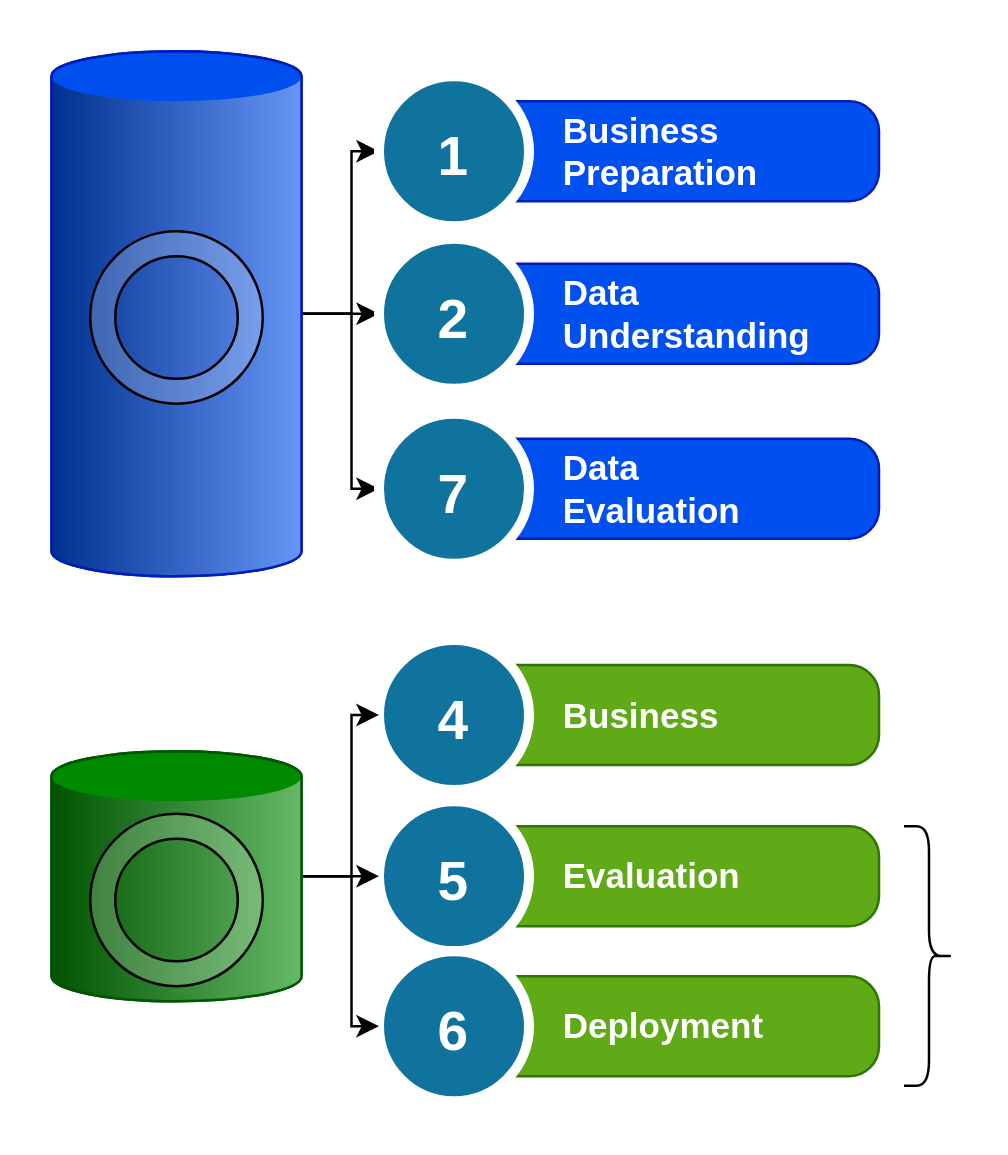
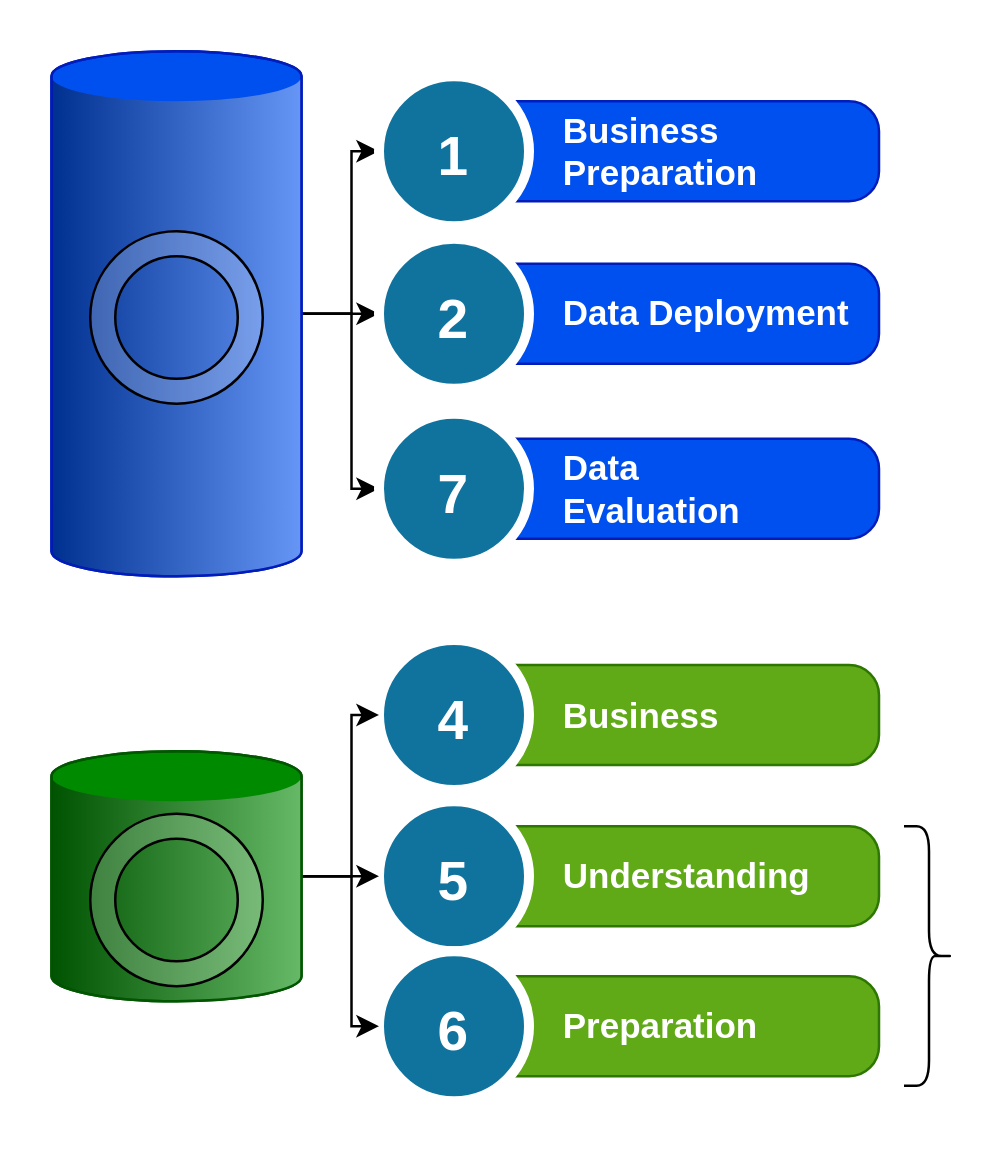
(721, 314) -> (702, 314)
(653, 876) -> (687, 876)
(657, 1026) -> (667, 1026)
